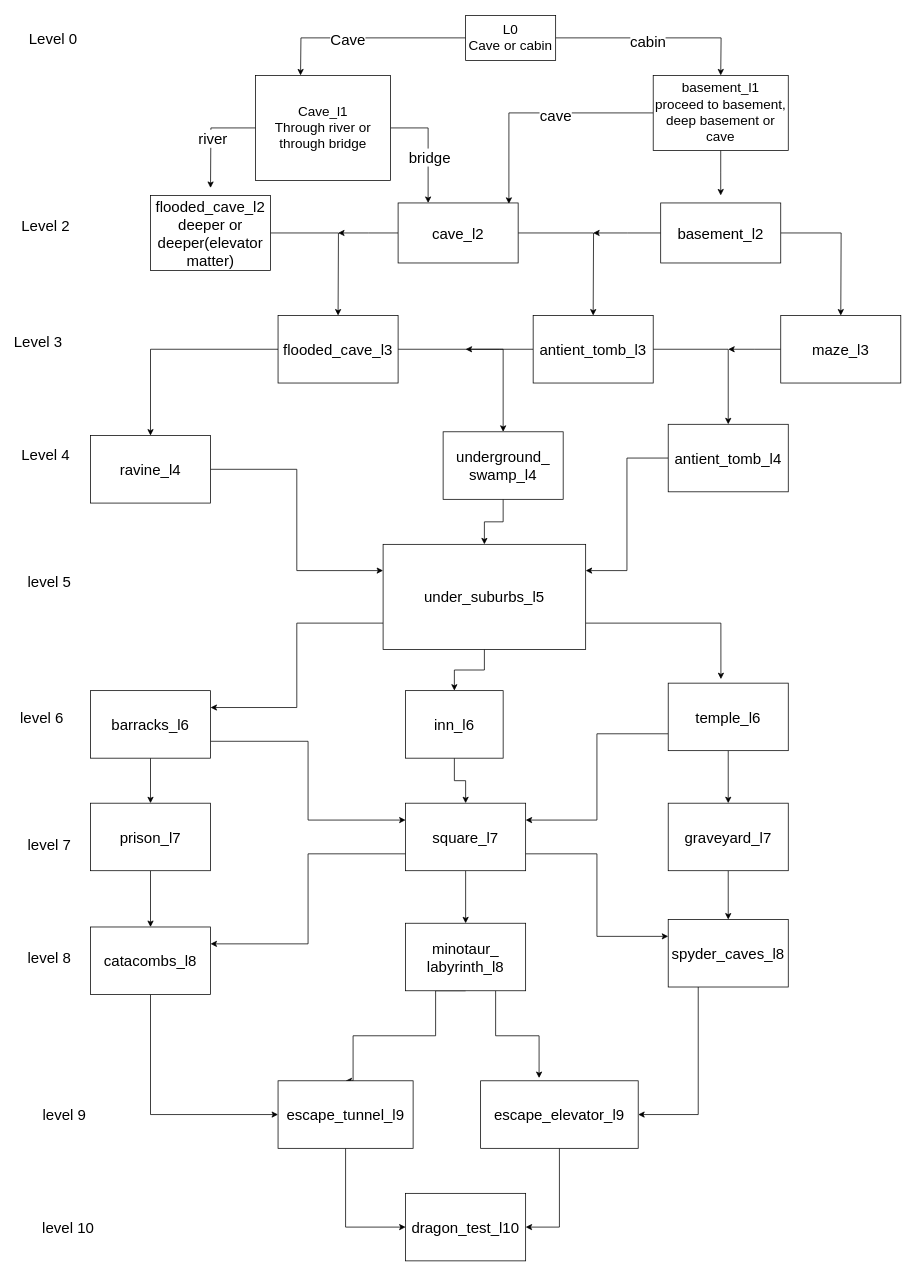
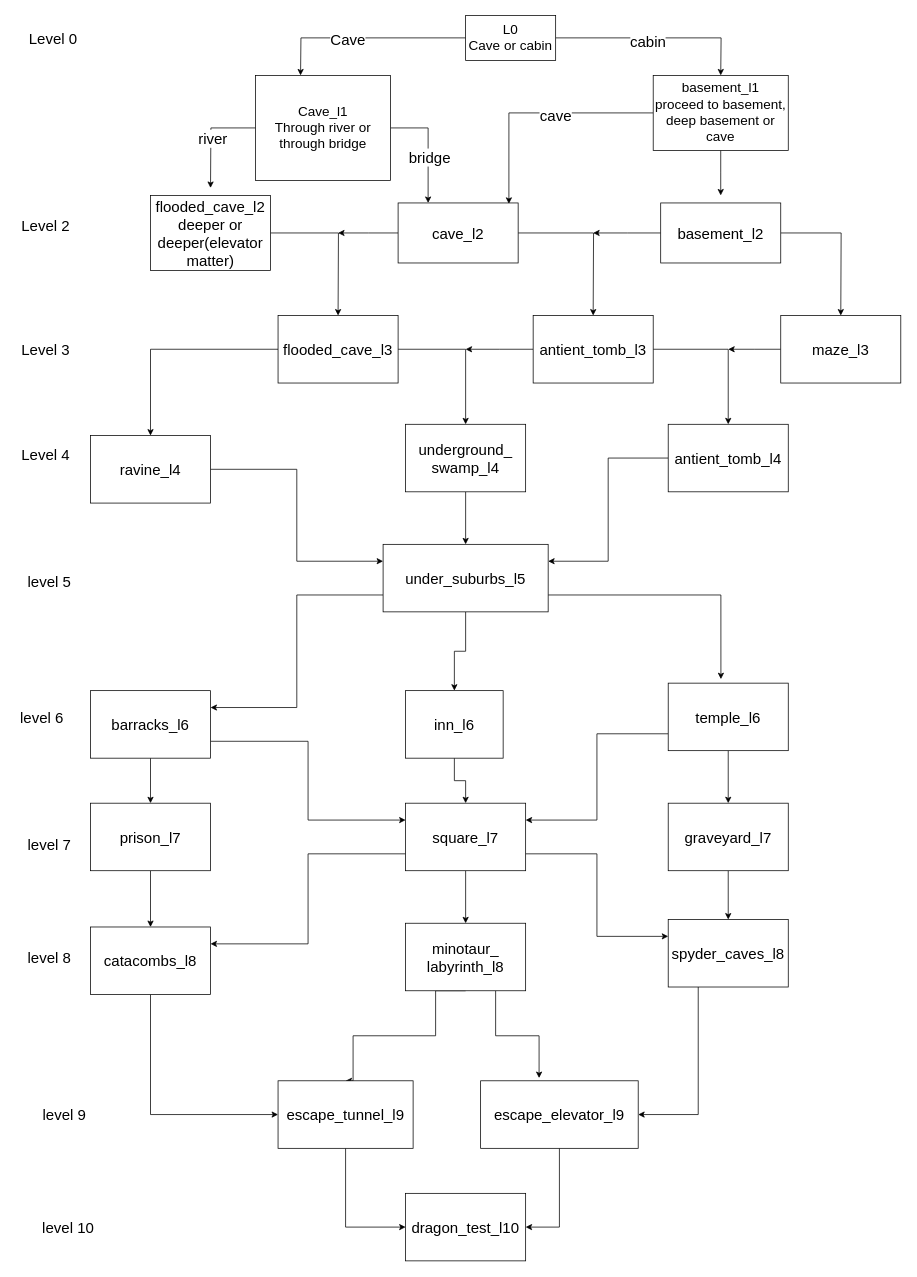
(38, 342) -> (45, 349)
(503, 465) -> (465, 458)
(484, 597) -> (465, 578)
